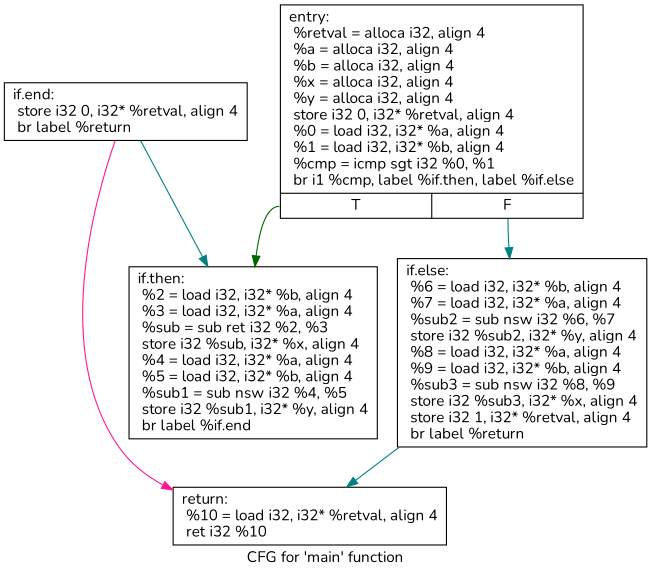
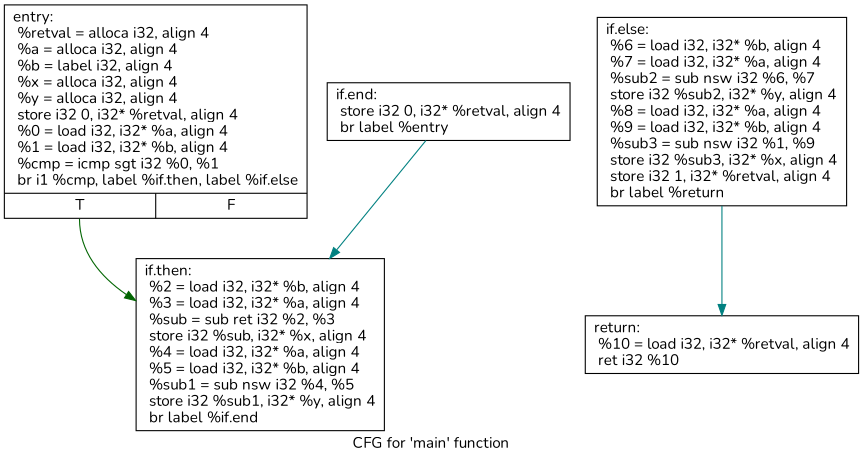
(372, 66) -> (93, 66)
(72, 127) -> (393, 127)
(508, 233) -> none
(83, 324) -> none
(511, 385) -> (711, 144)
